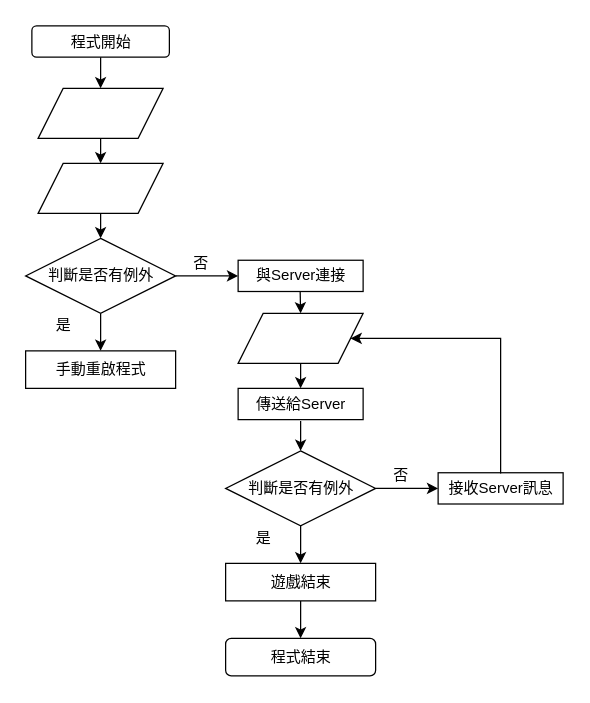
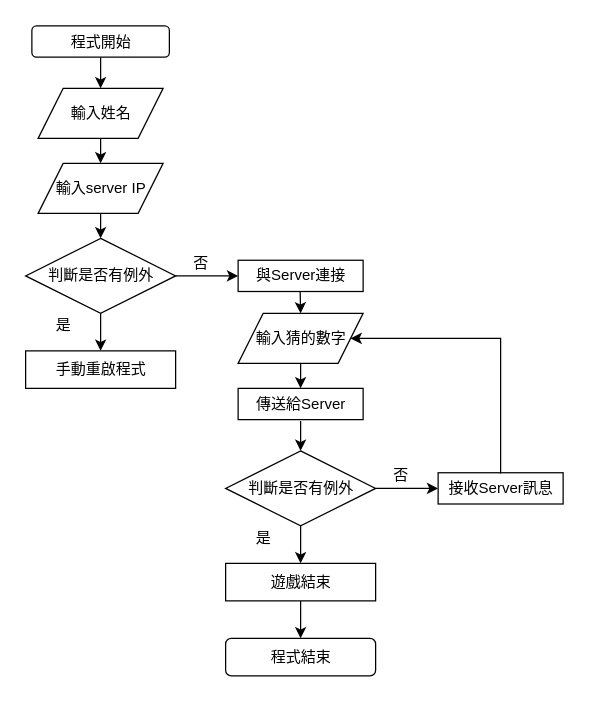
none -> (101, 113)
none -> (101, 188)
none -> (301, 338)
